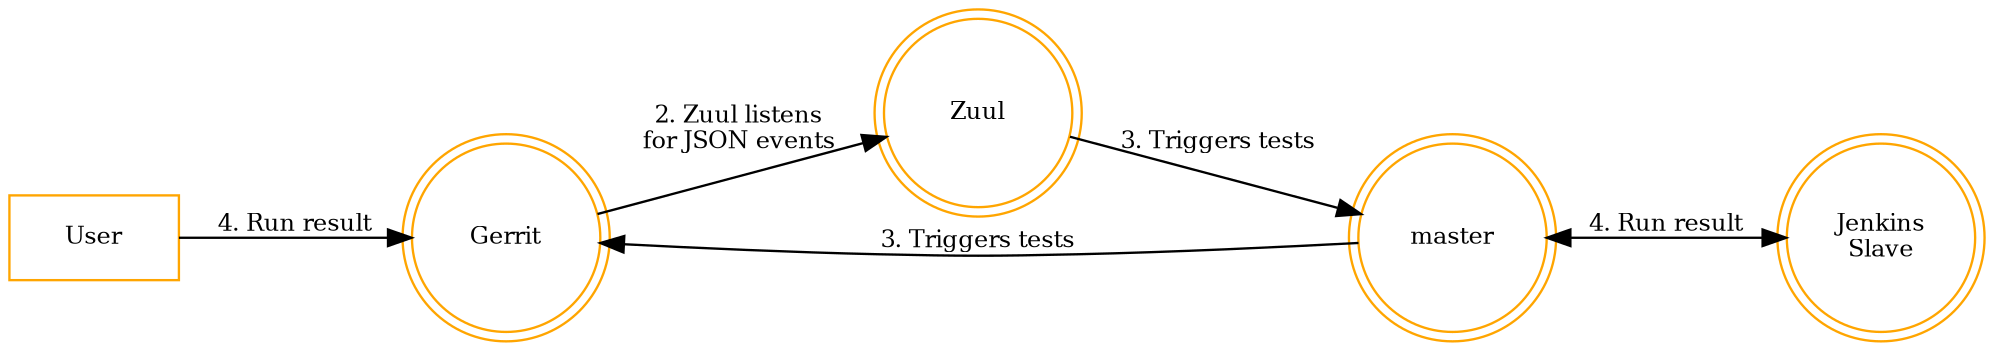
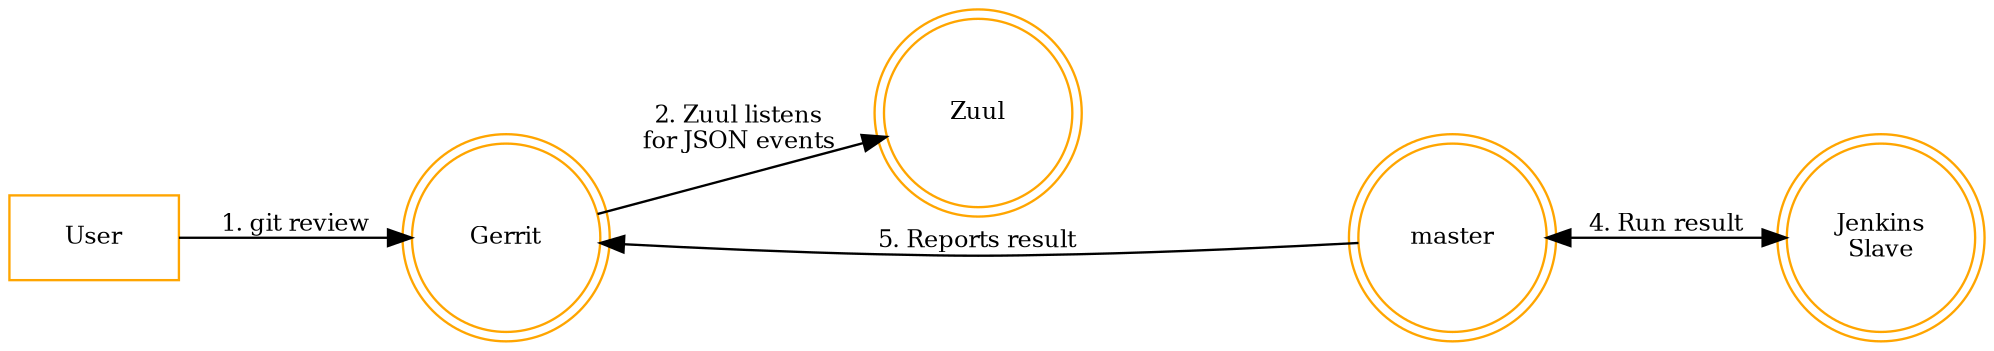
(1204, 172) -> none
(295, 225) -> (295, 225)
(978, 241) -> (978, 241)
